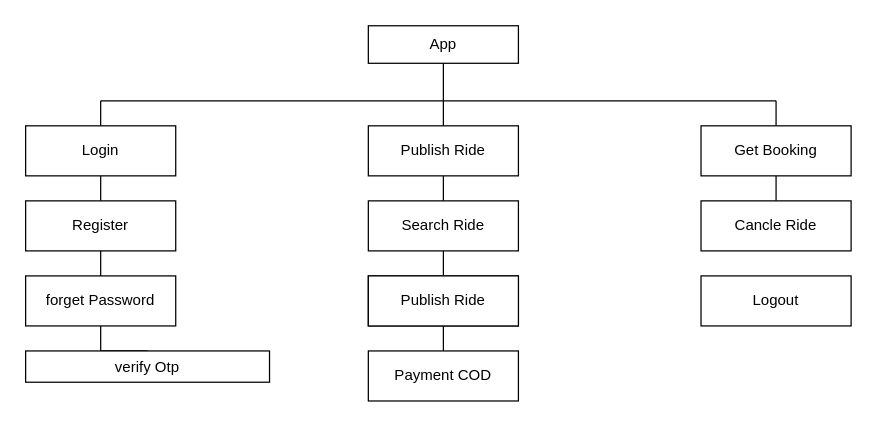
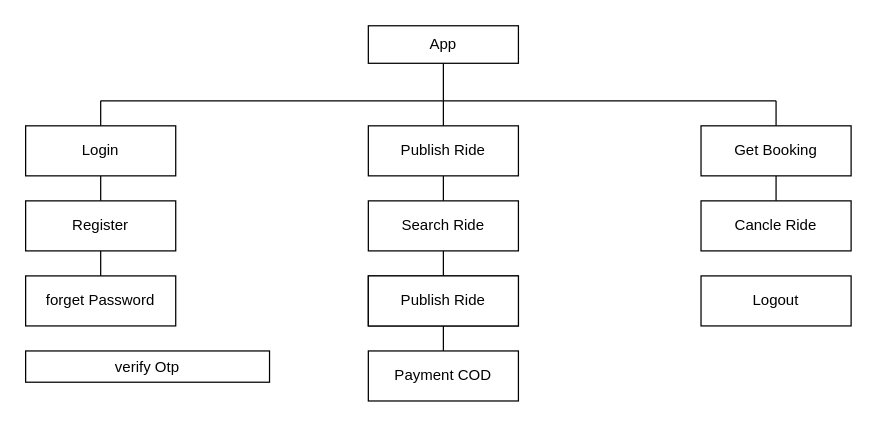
(101, 339) -> none
